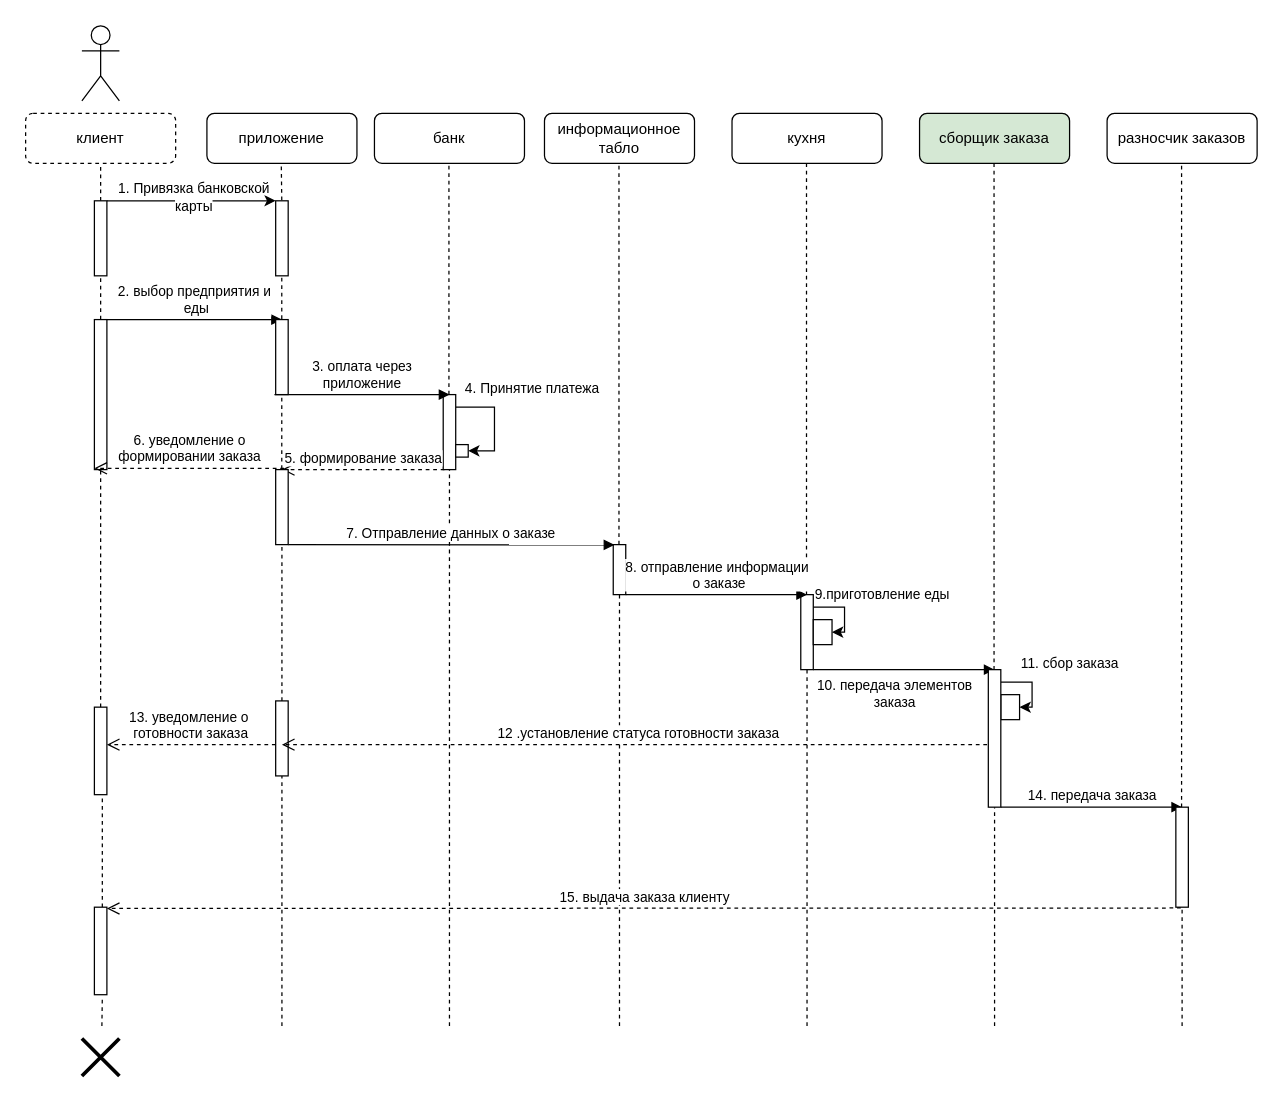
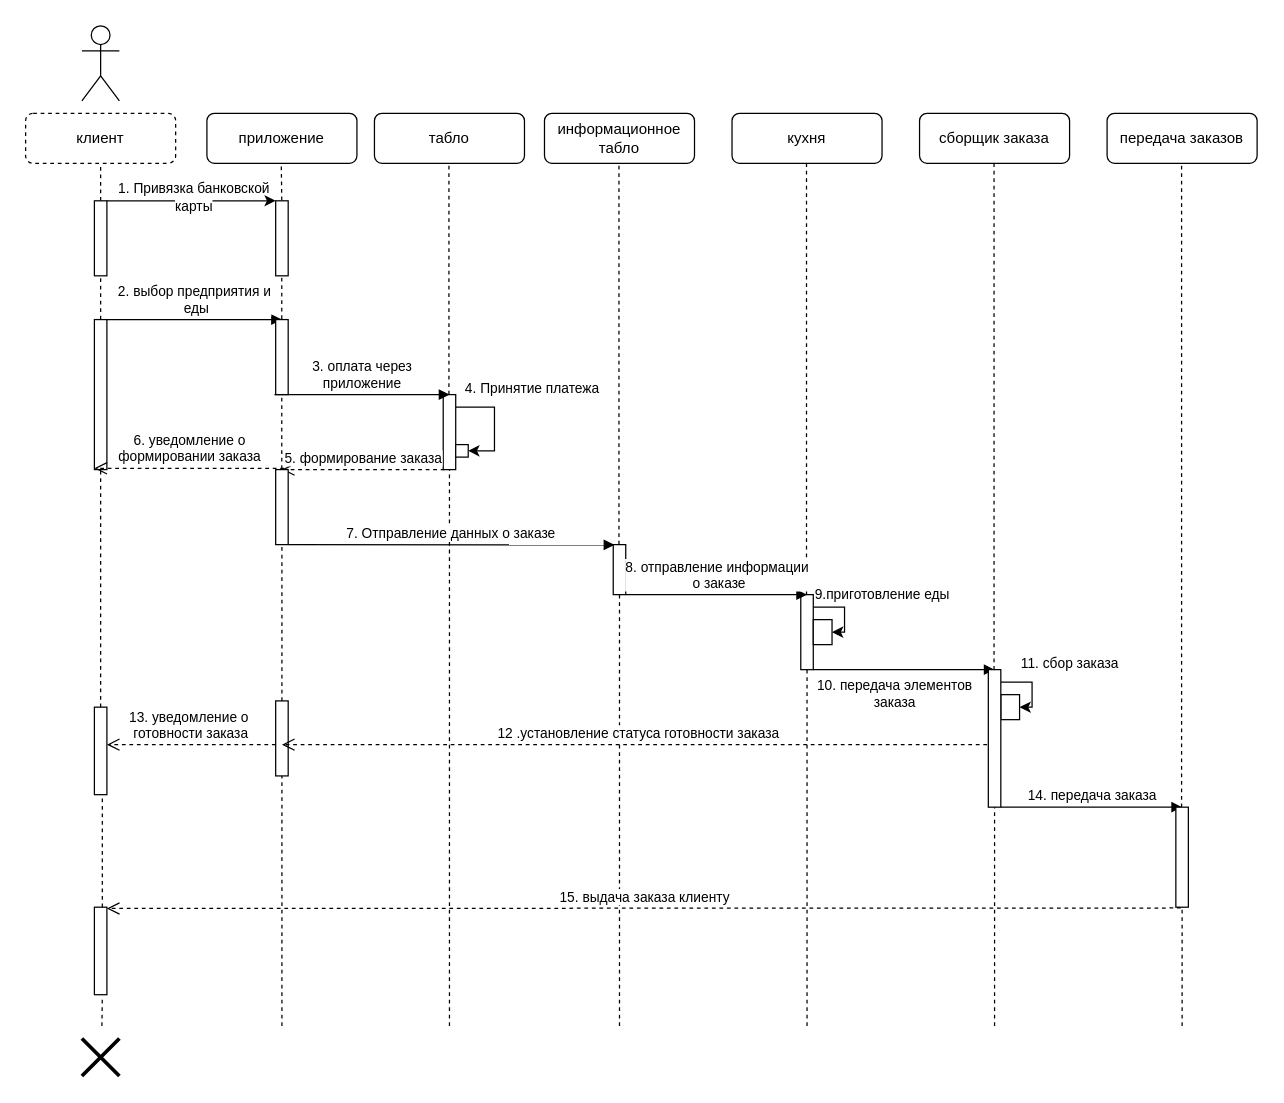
(449, 138) -> (449, 138)
(994, 138) -> (994, 138)
(1182, 138) -> (1182, 138)
